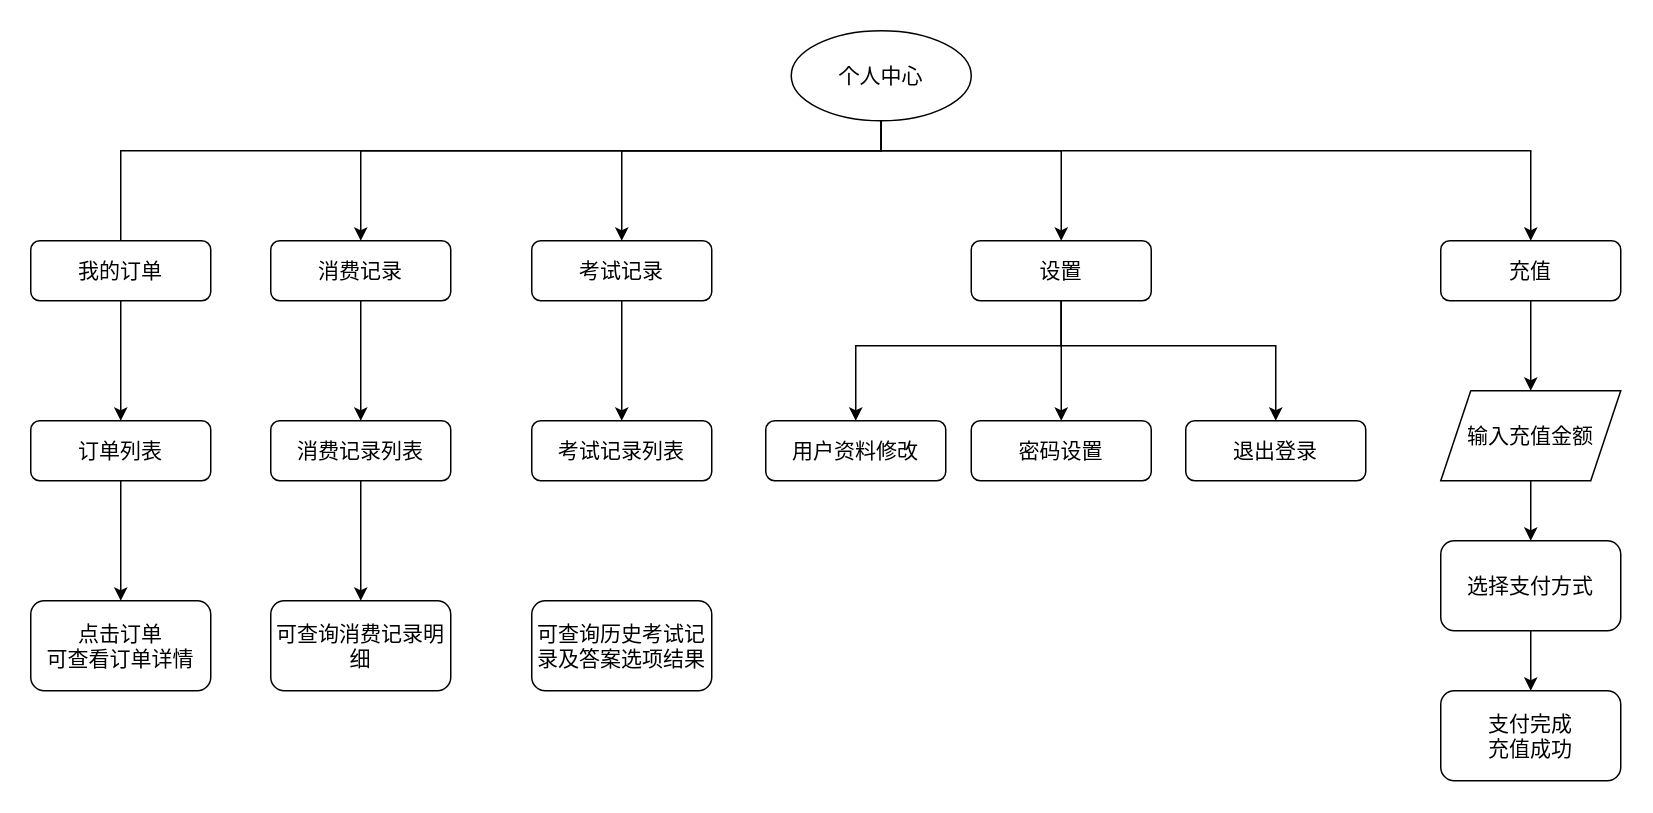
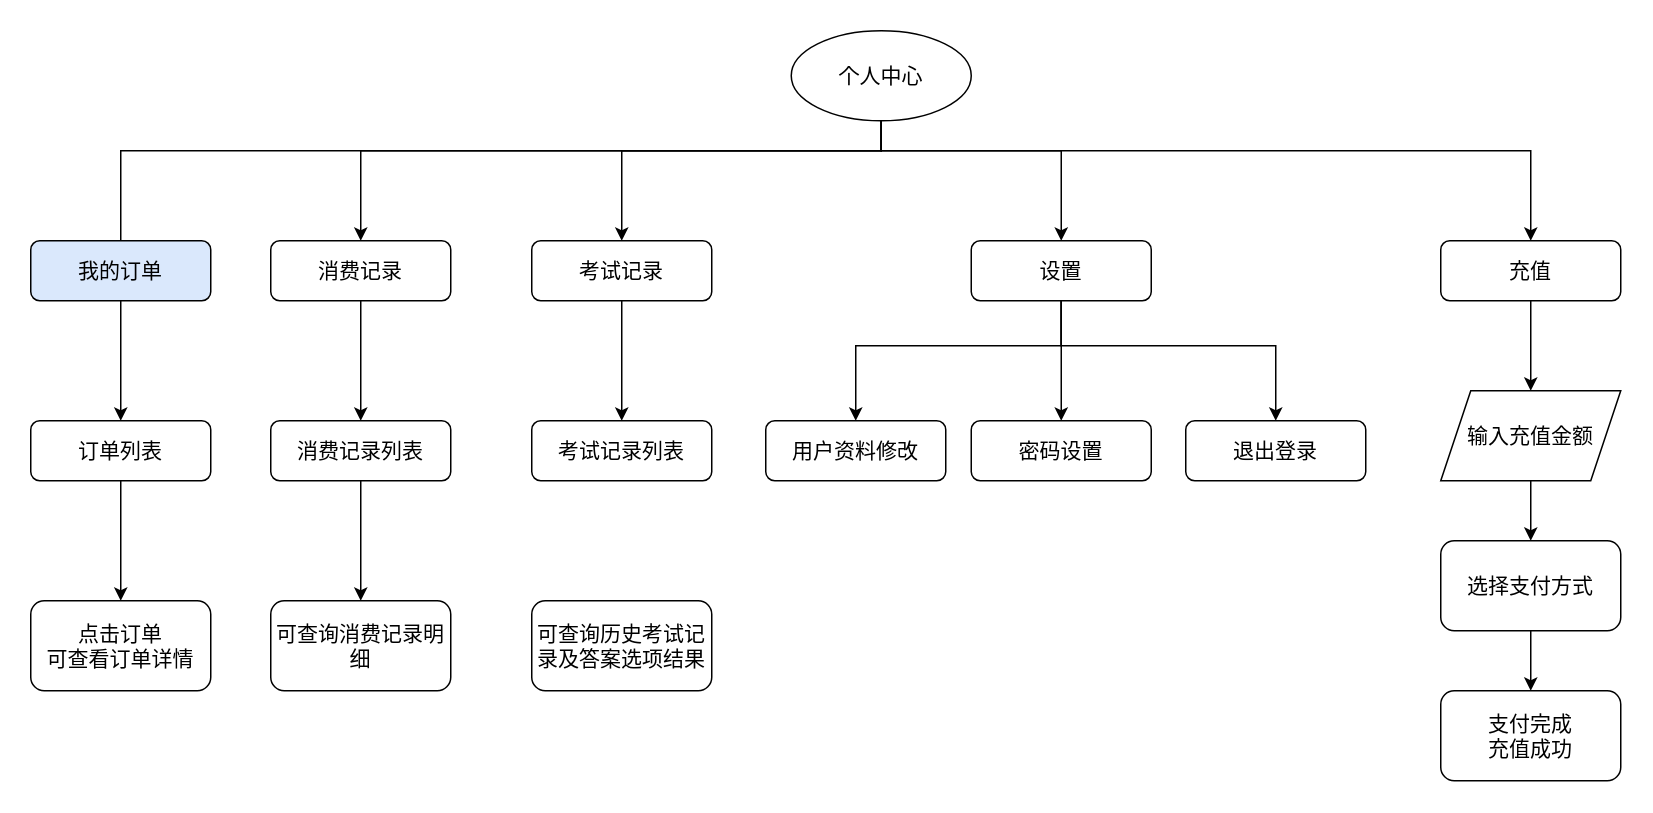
(121, 271) -> (121, 271)
